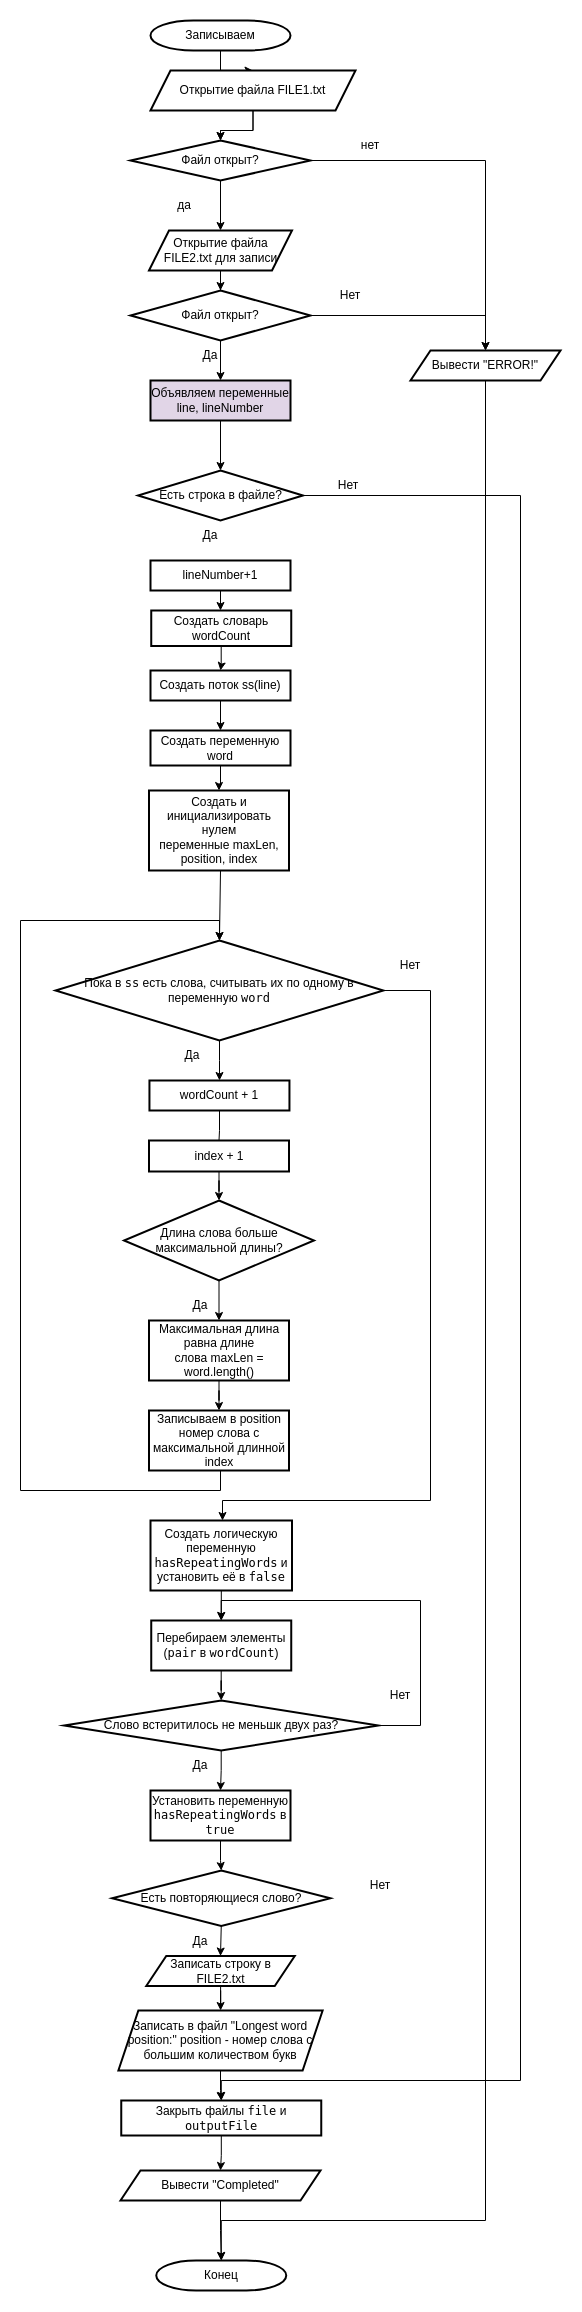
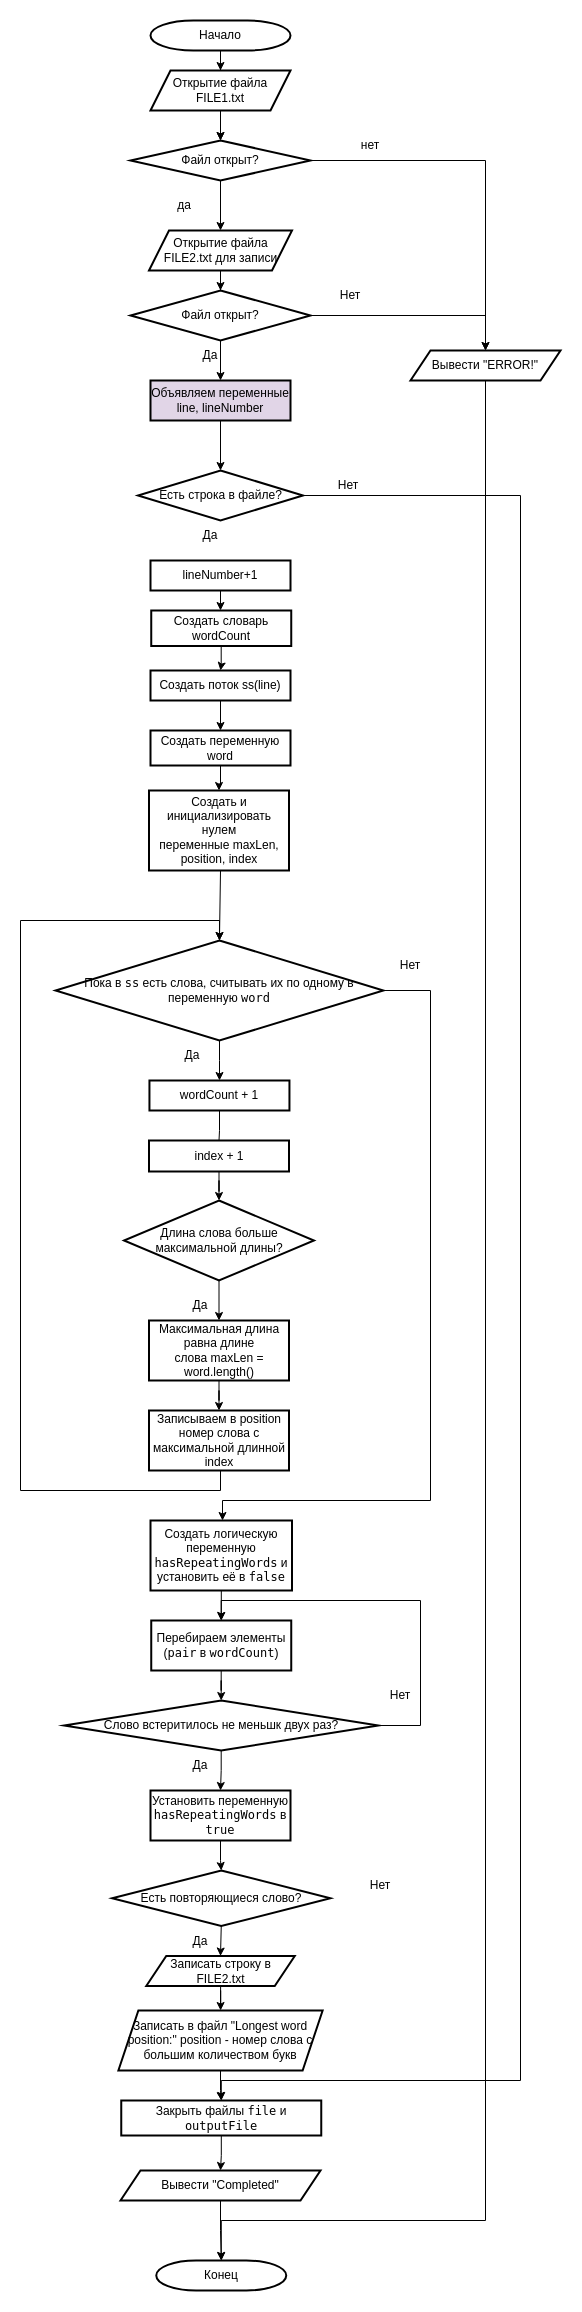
(221, 36) -> (221, 36)
(253, 91) -> (221, 91)
